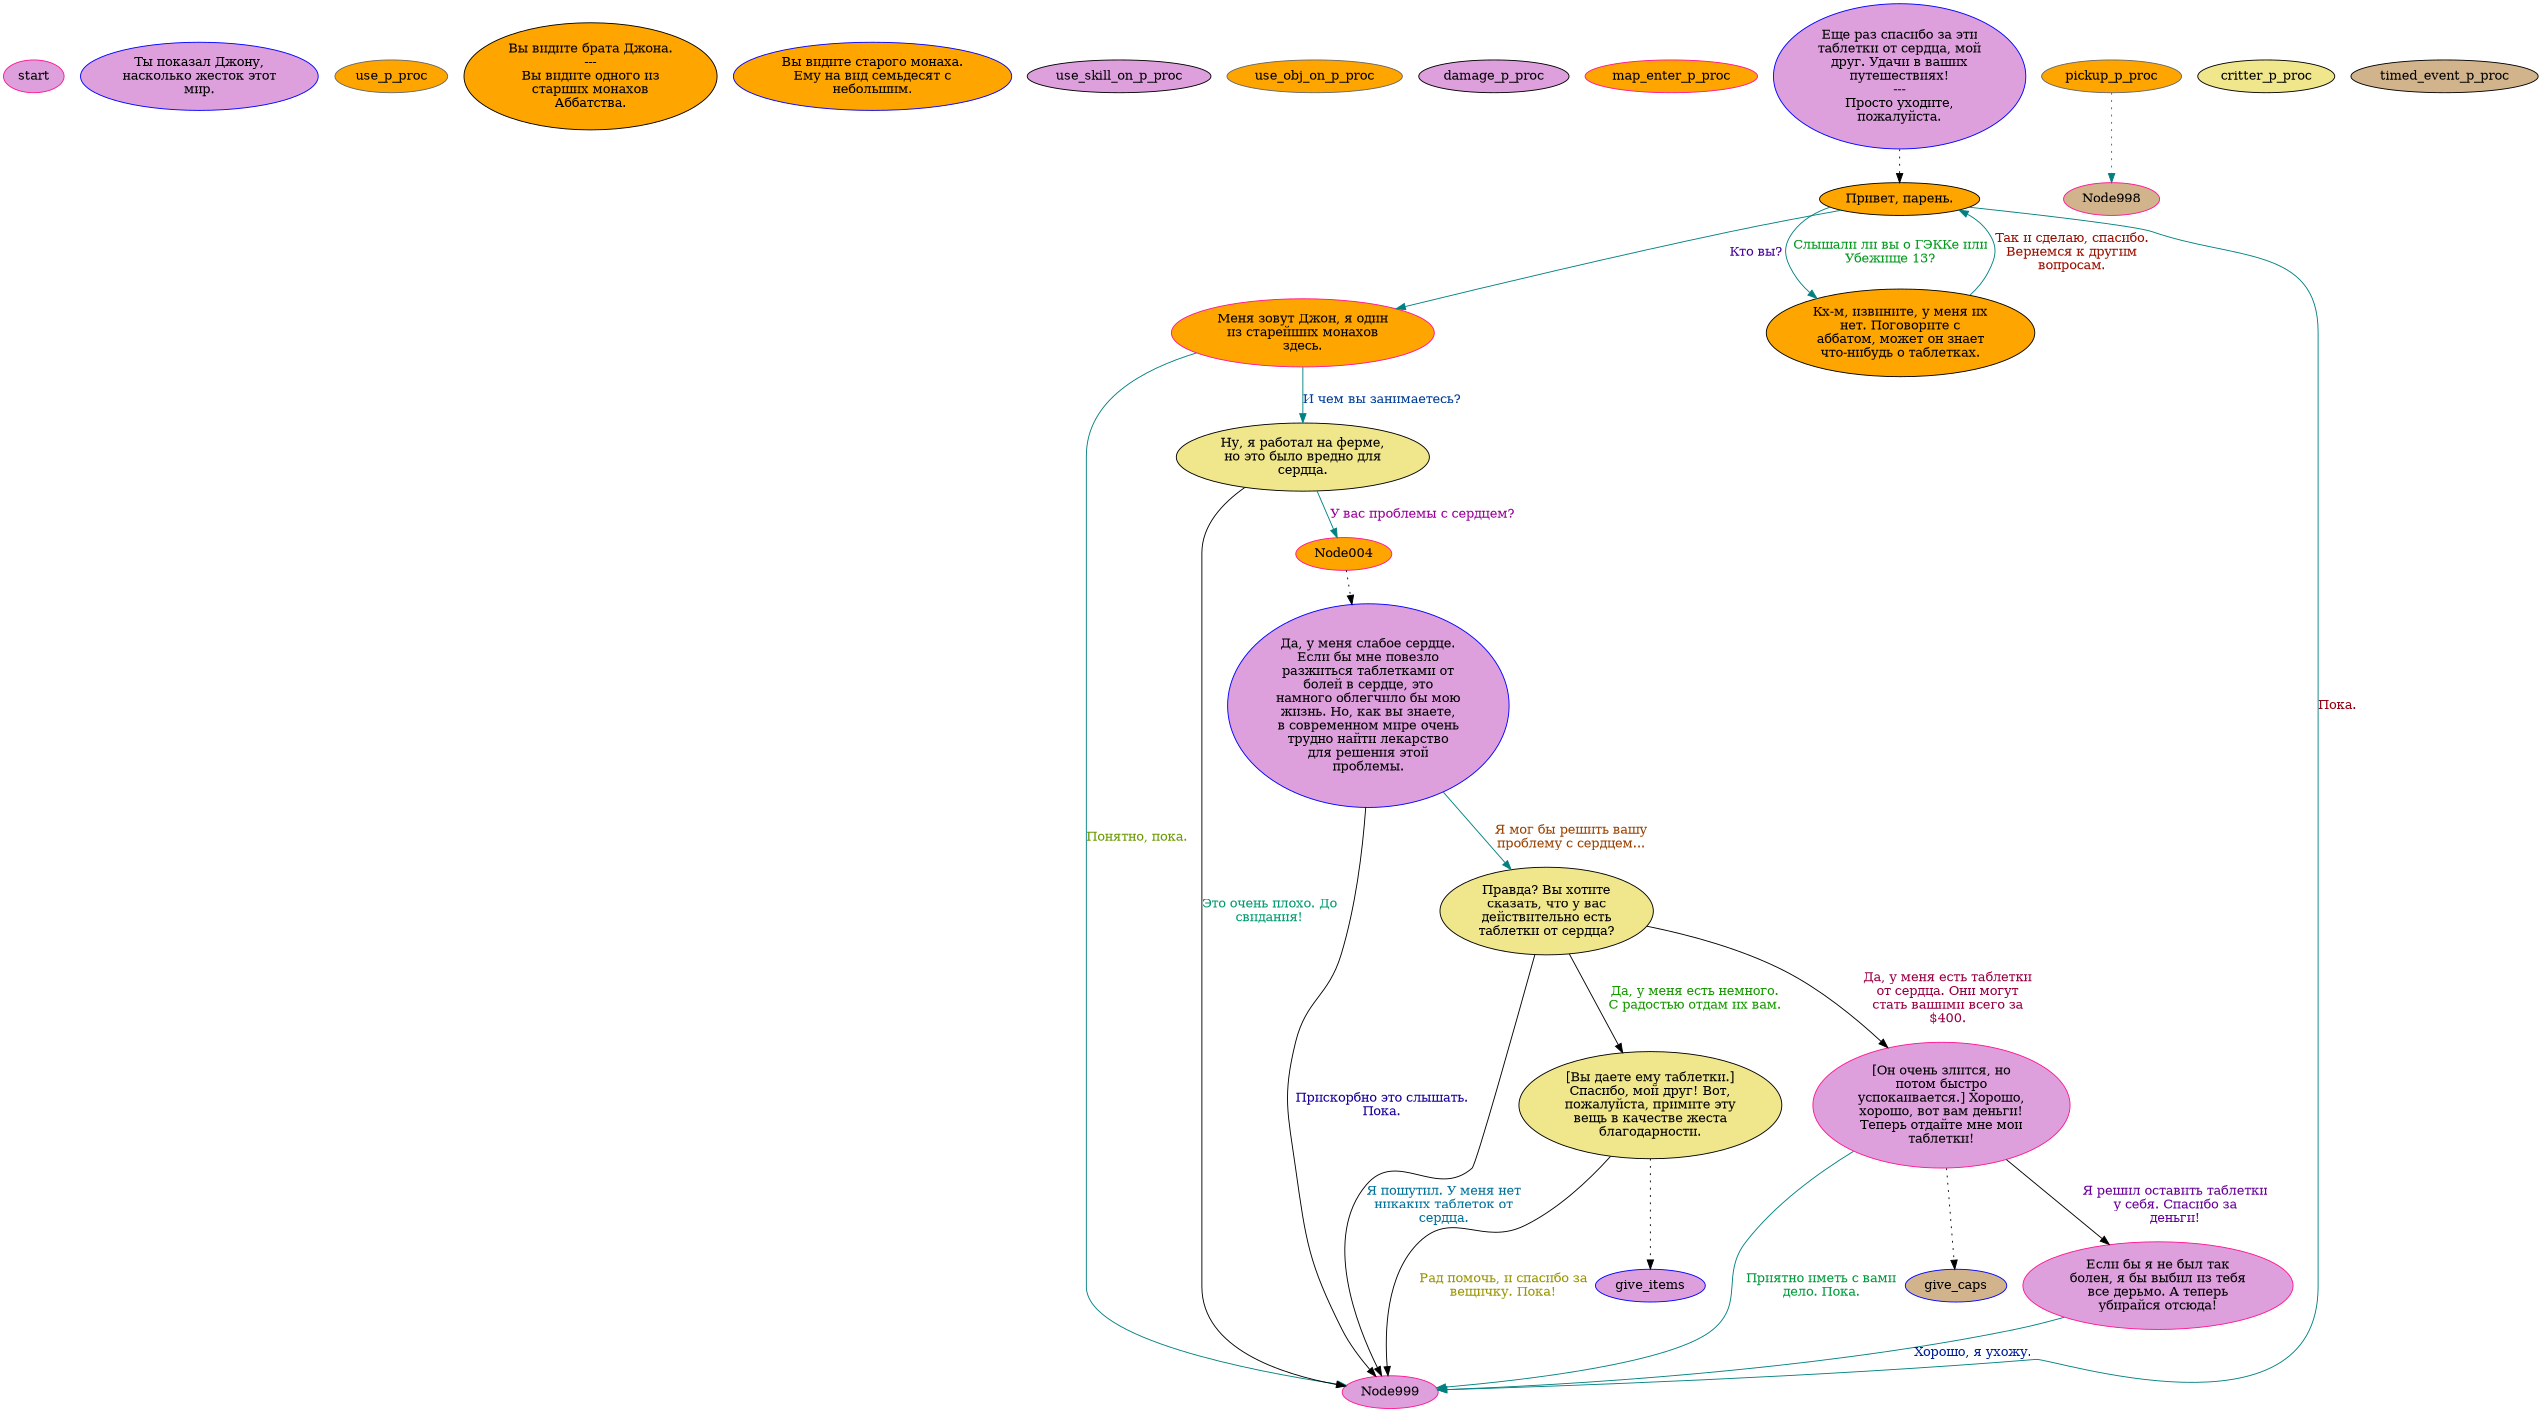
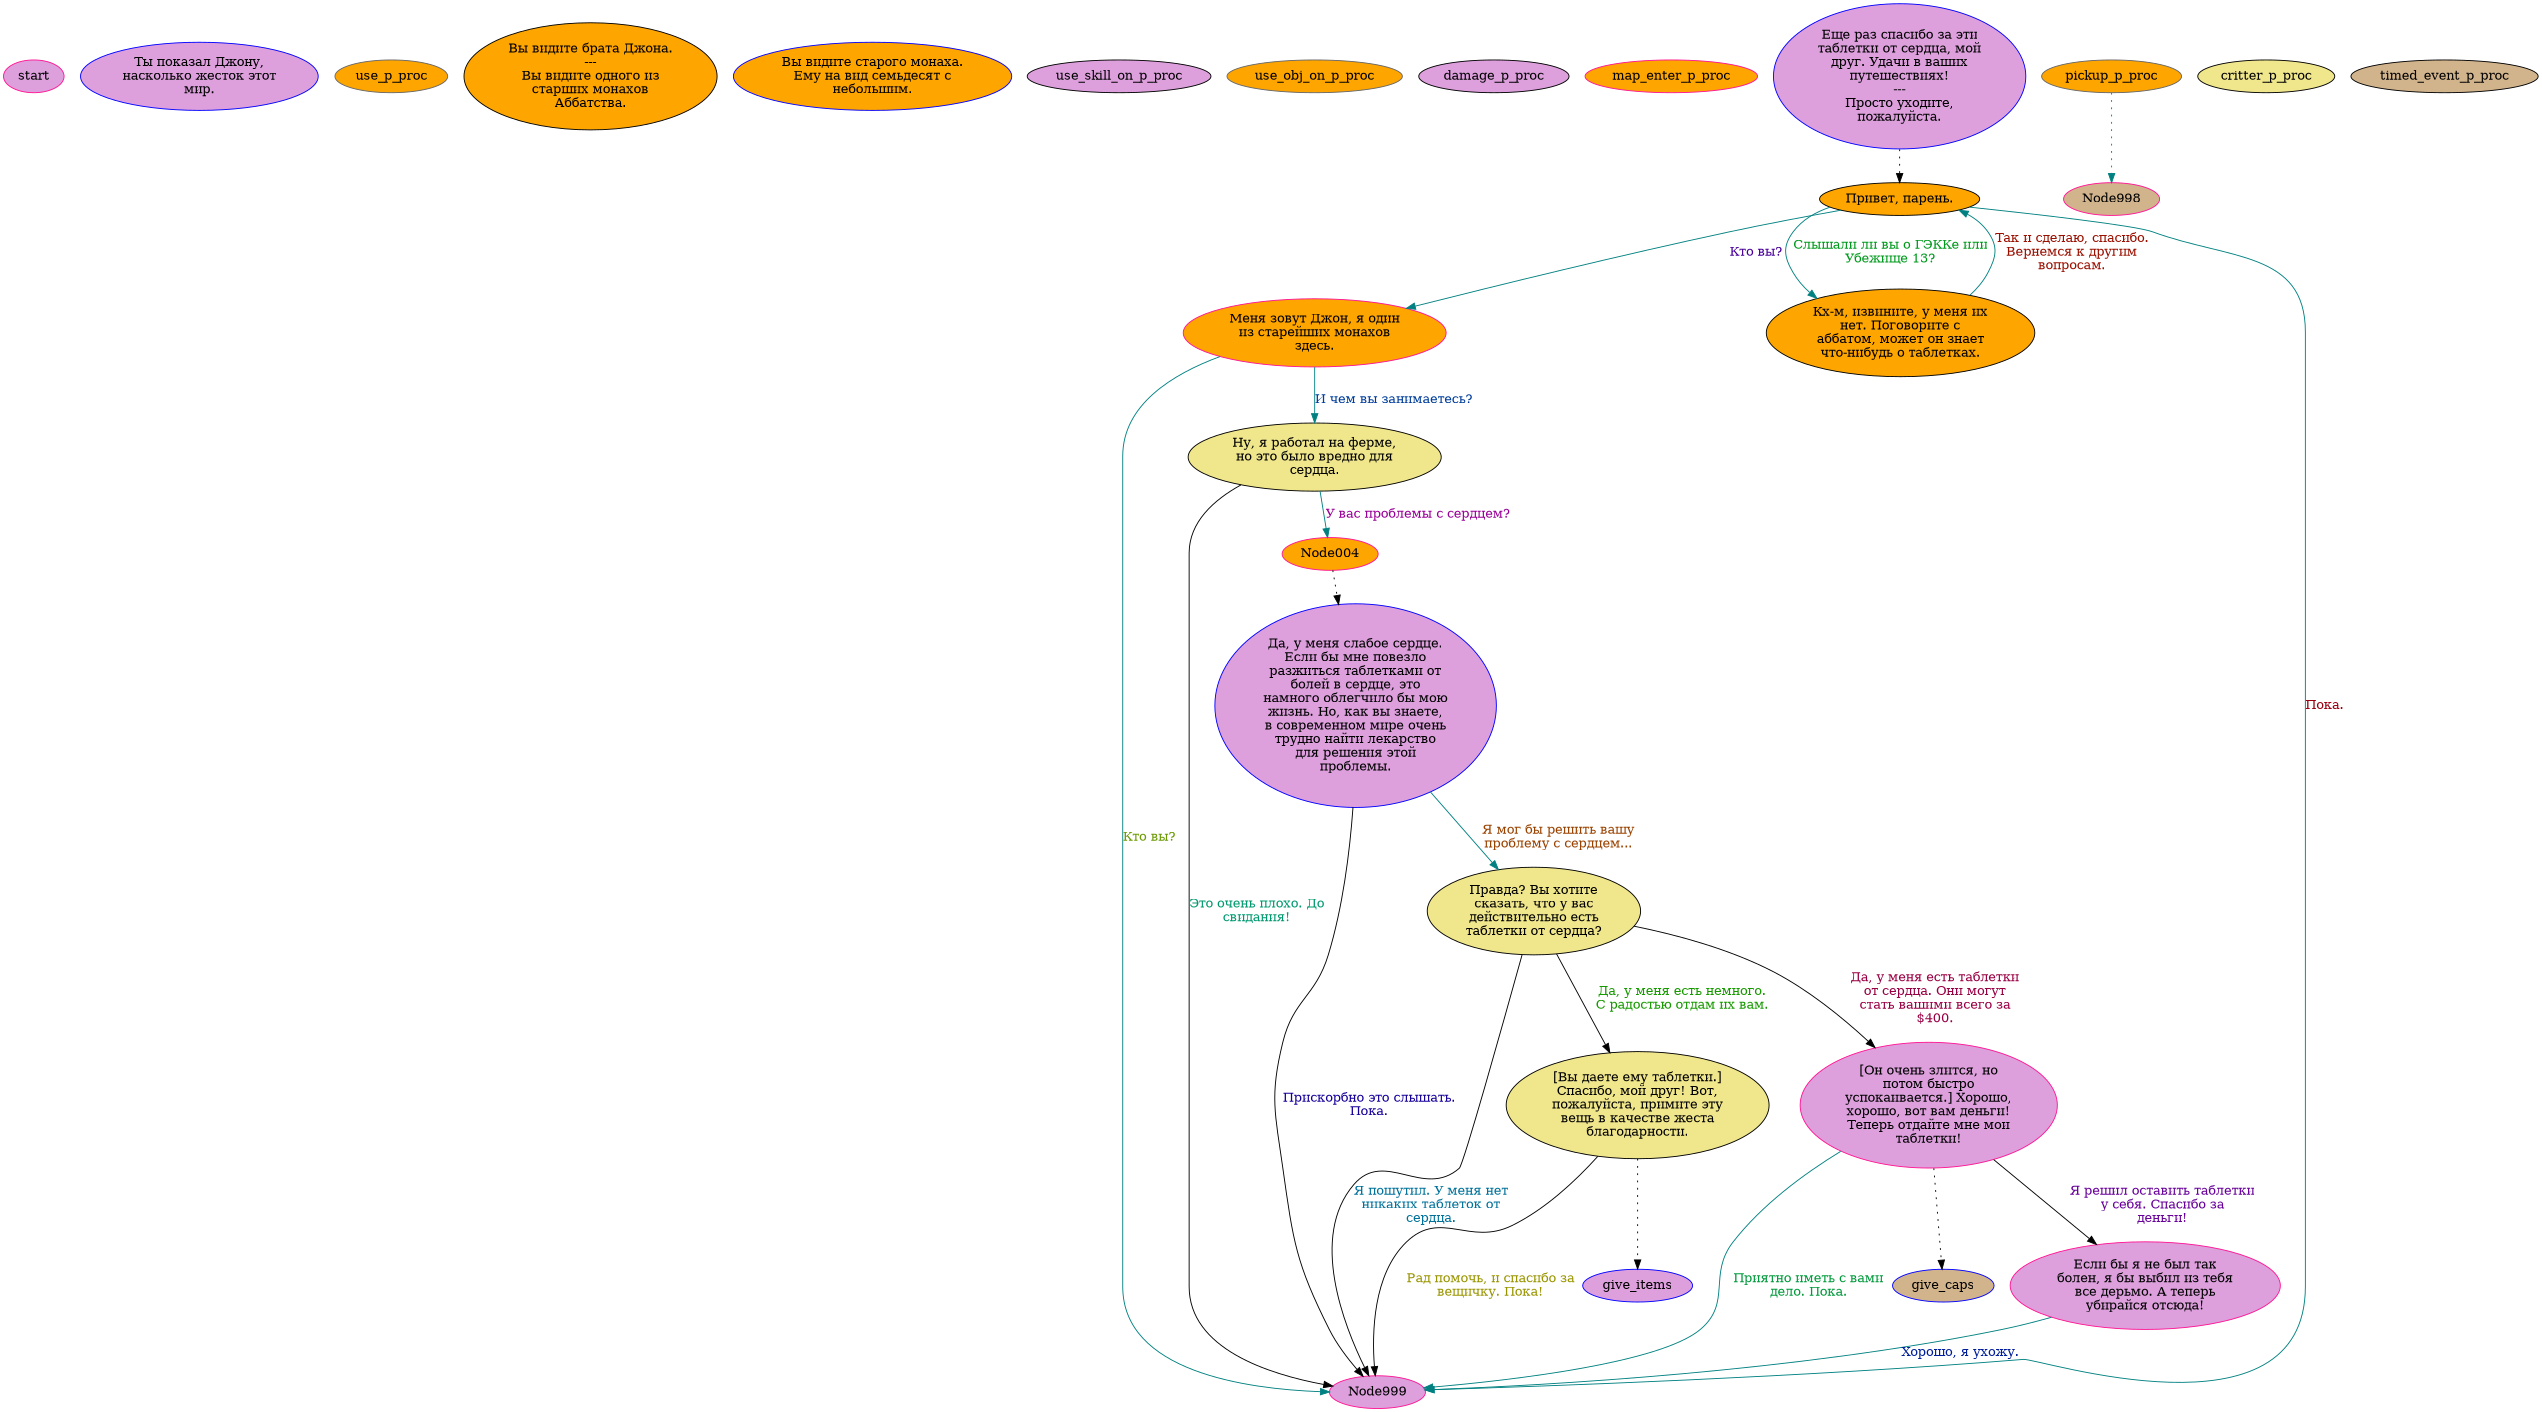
(1137, 837) -> (1149, 837)
